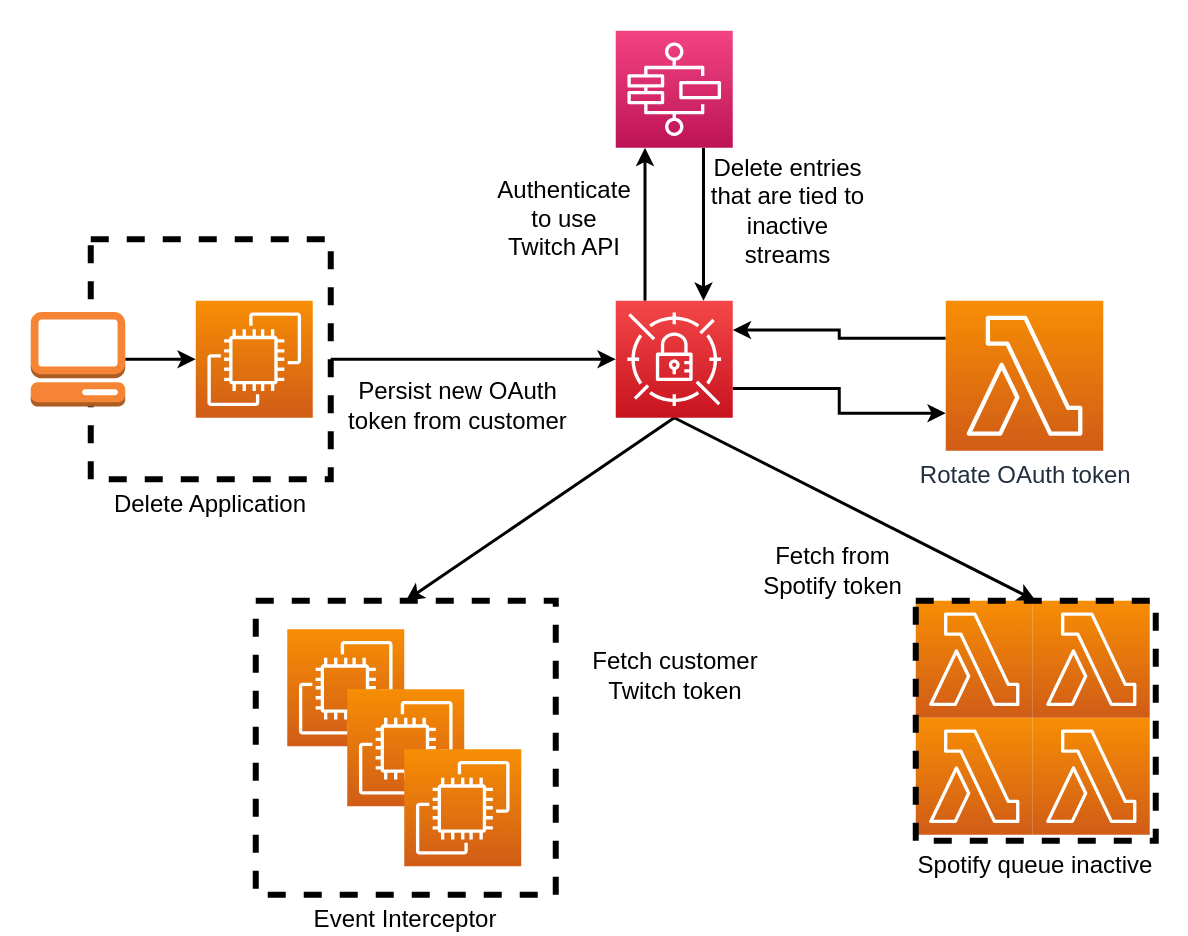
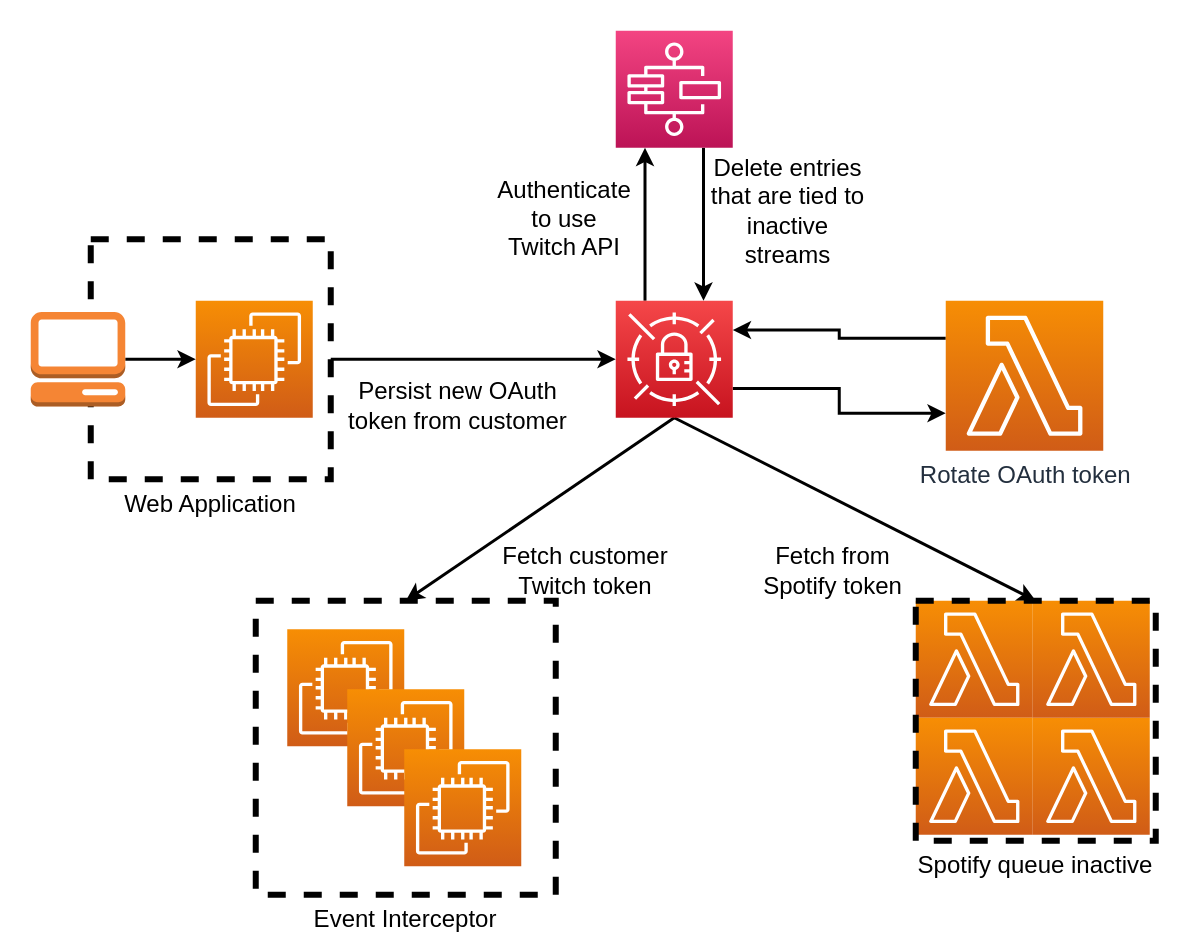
(211, 504) -> (211, 504)
(676, 676) -> (586, 571)
